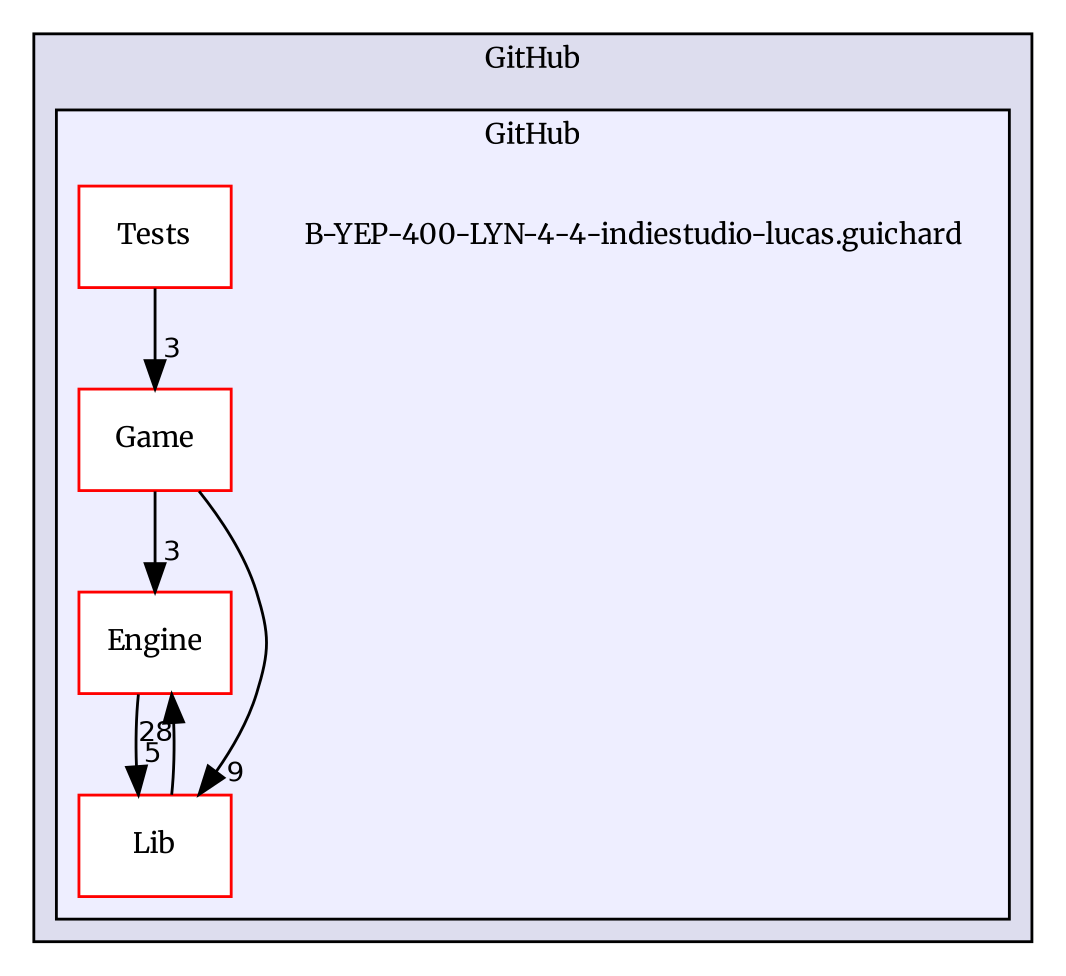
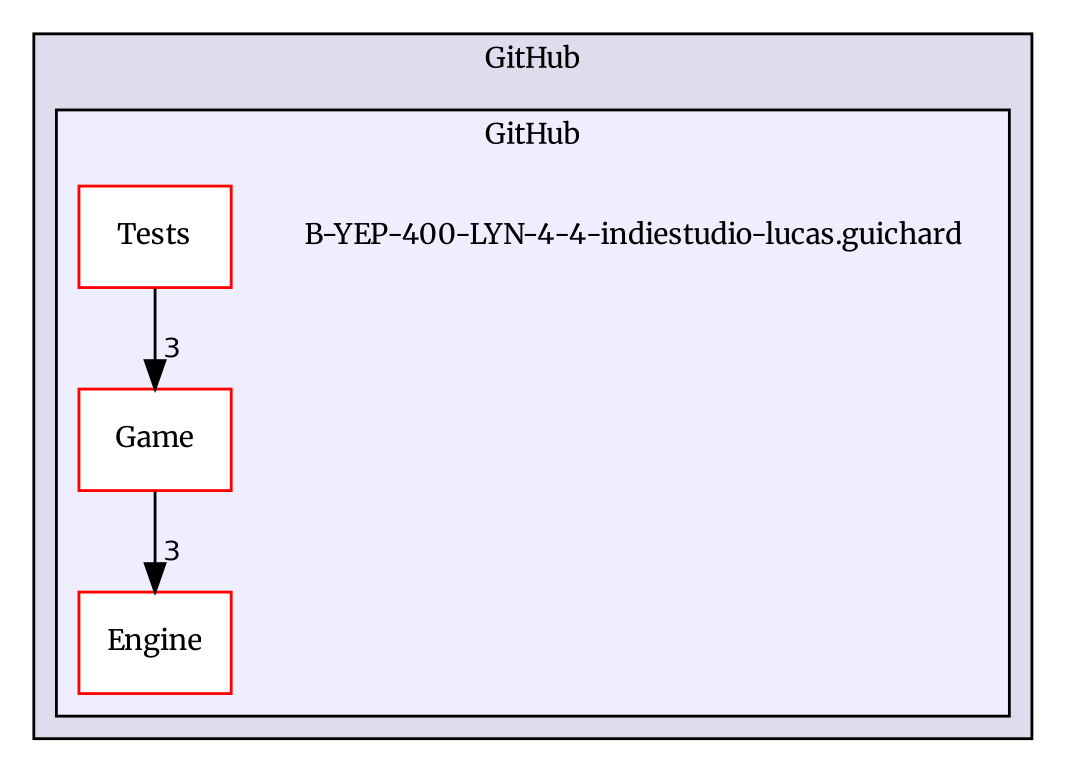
(155, 846) -> none
